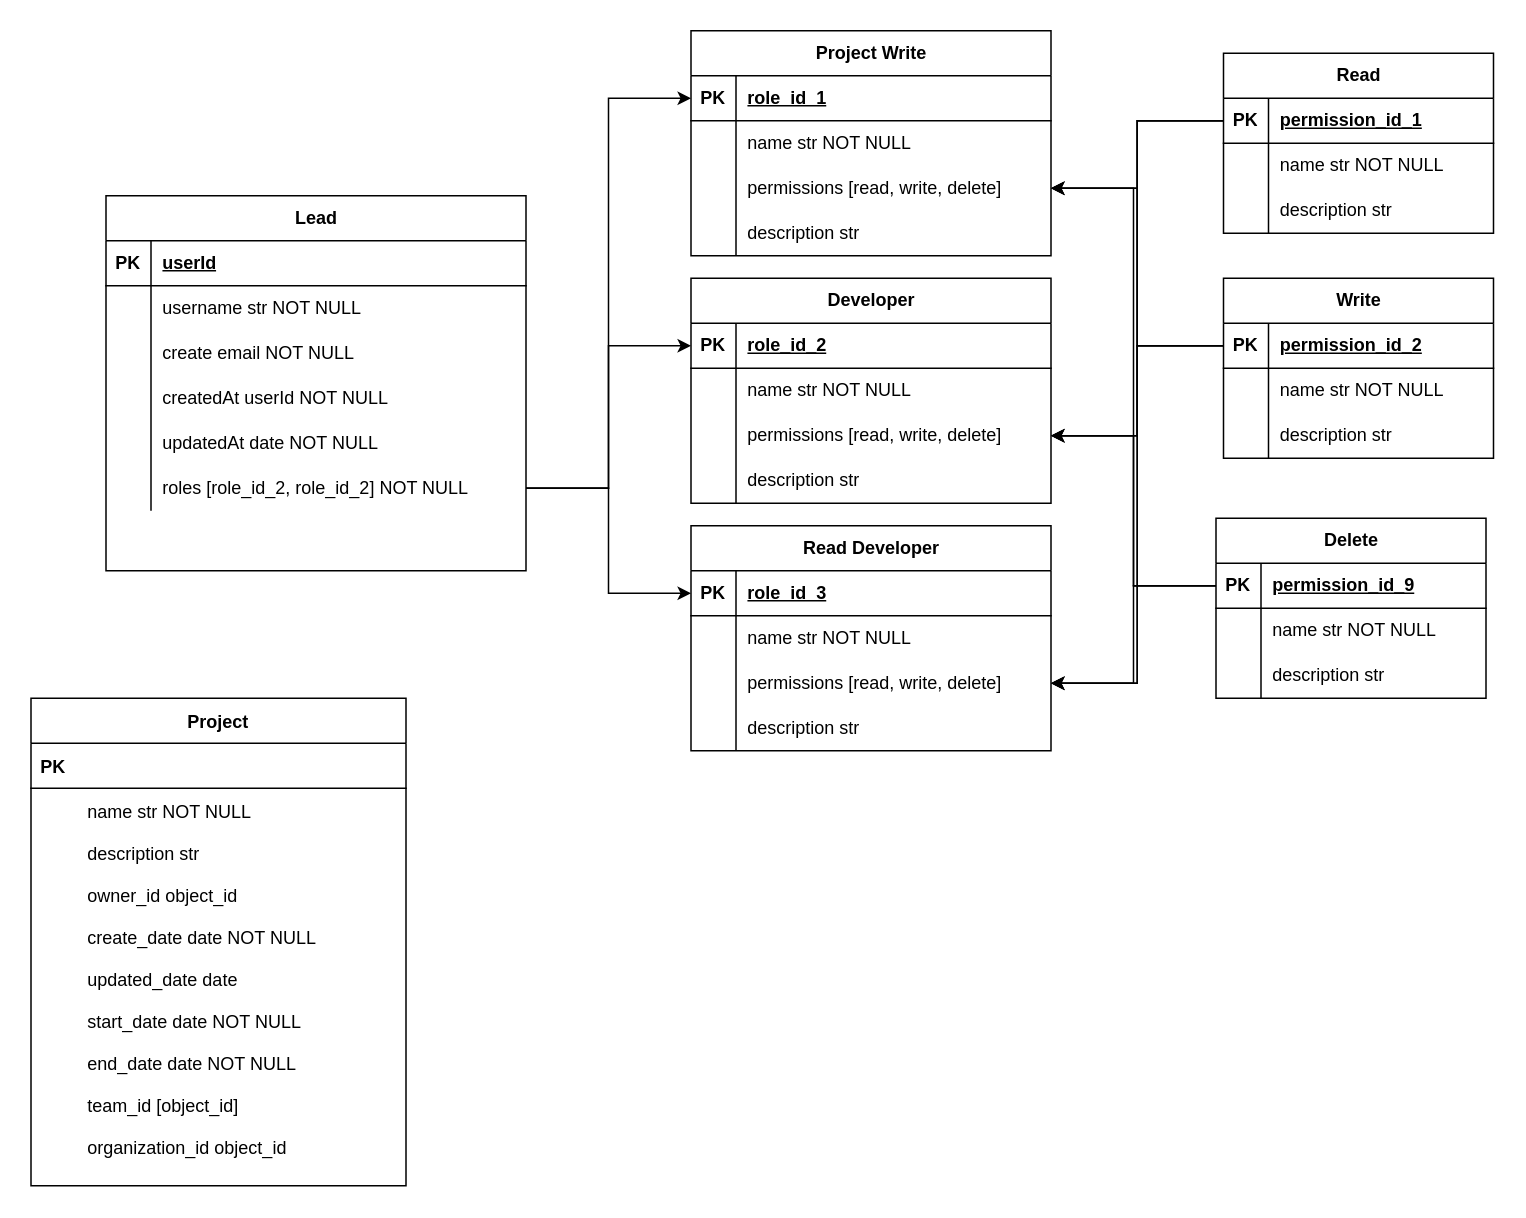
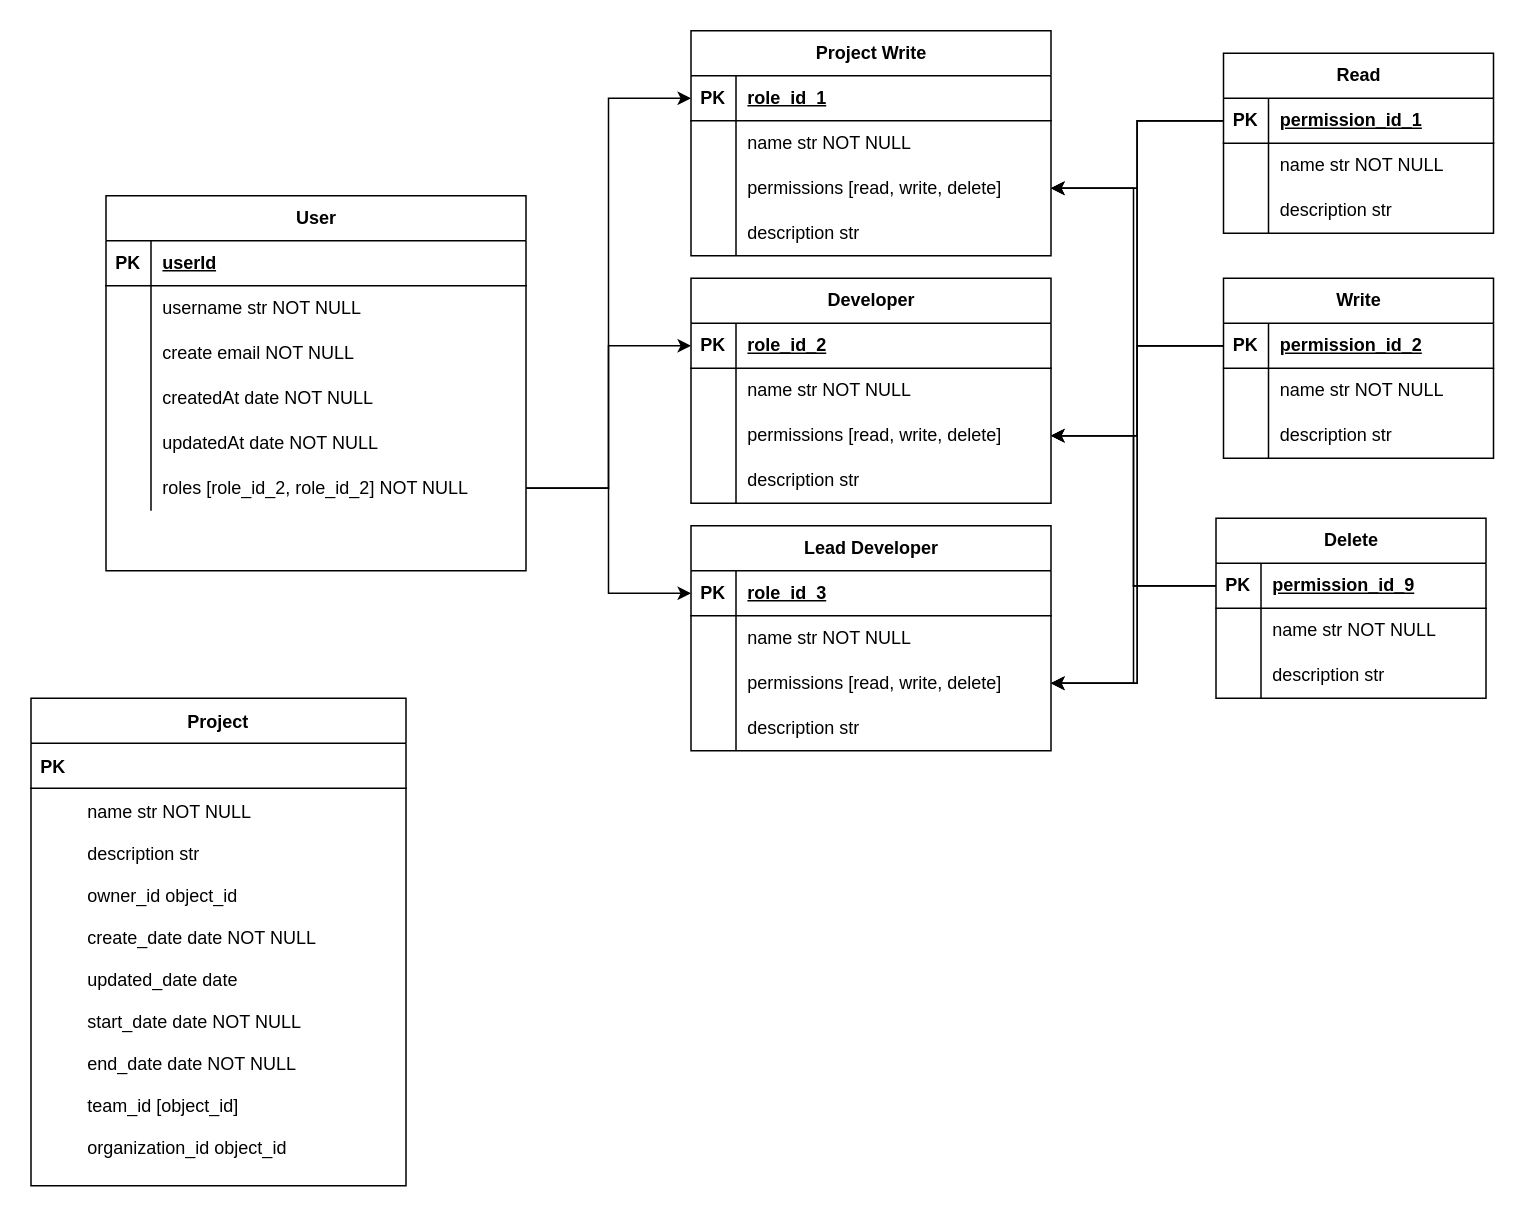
(317, 218) -> (317, 218)
(282, 398) -> (272, 398)
(872, 548) -> (872, 548)
